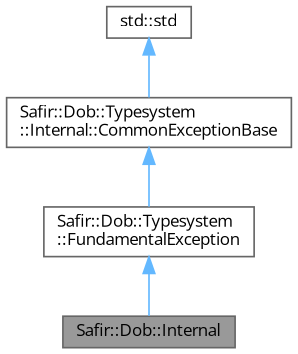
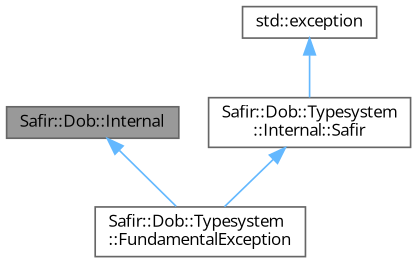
(149, 22) -> (310, 22)
(149, 123) -> (310, 123)
(149, 295) -> (148, 178)
